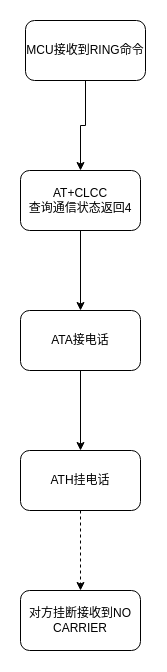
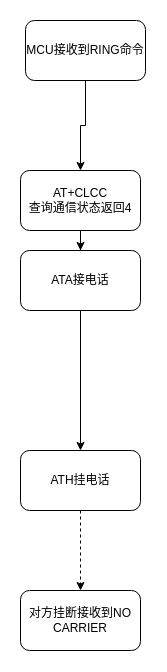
(81, 341) -> (81, 281)
